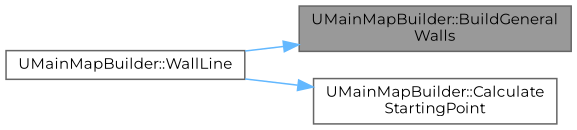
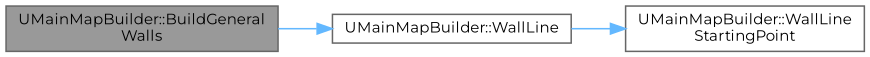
(264, 49) -> (297, 29)
(435, 101) -> (745, 29)
